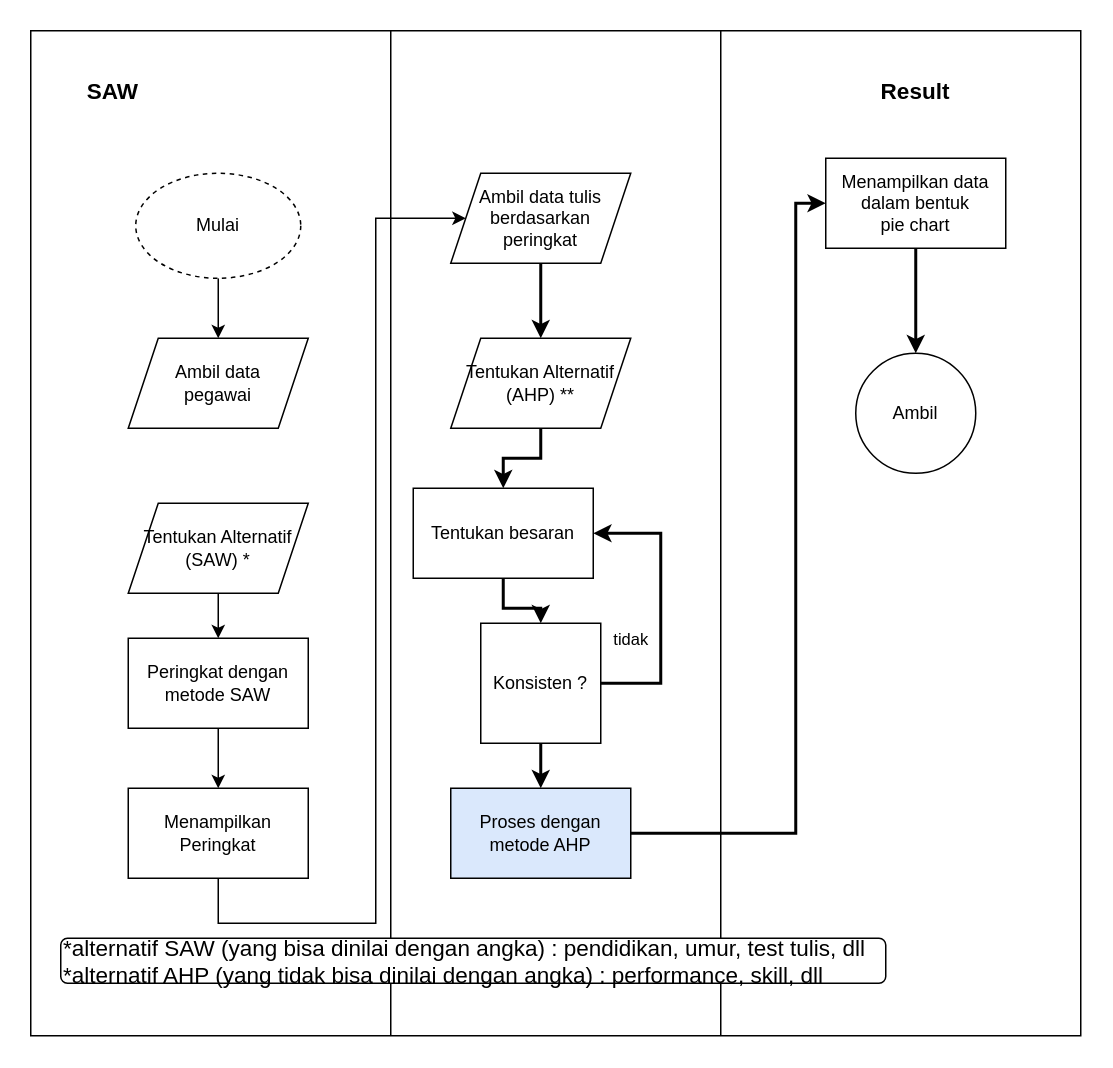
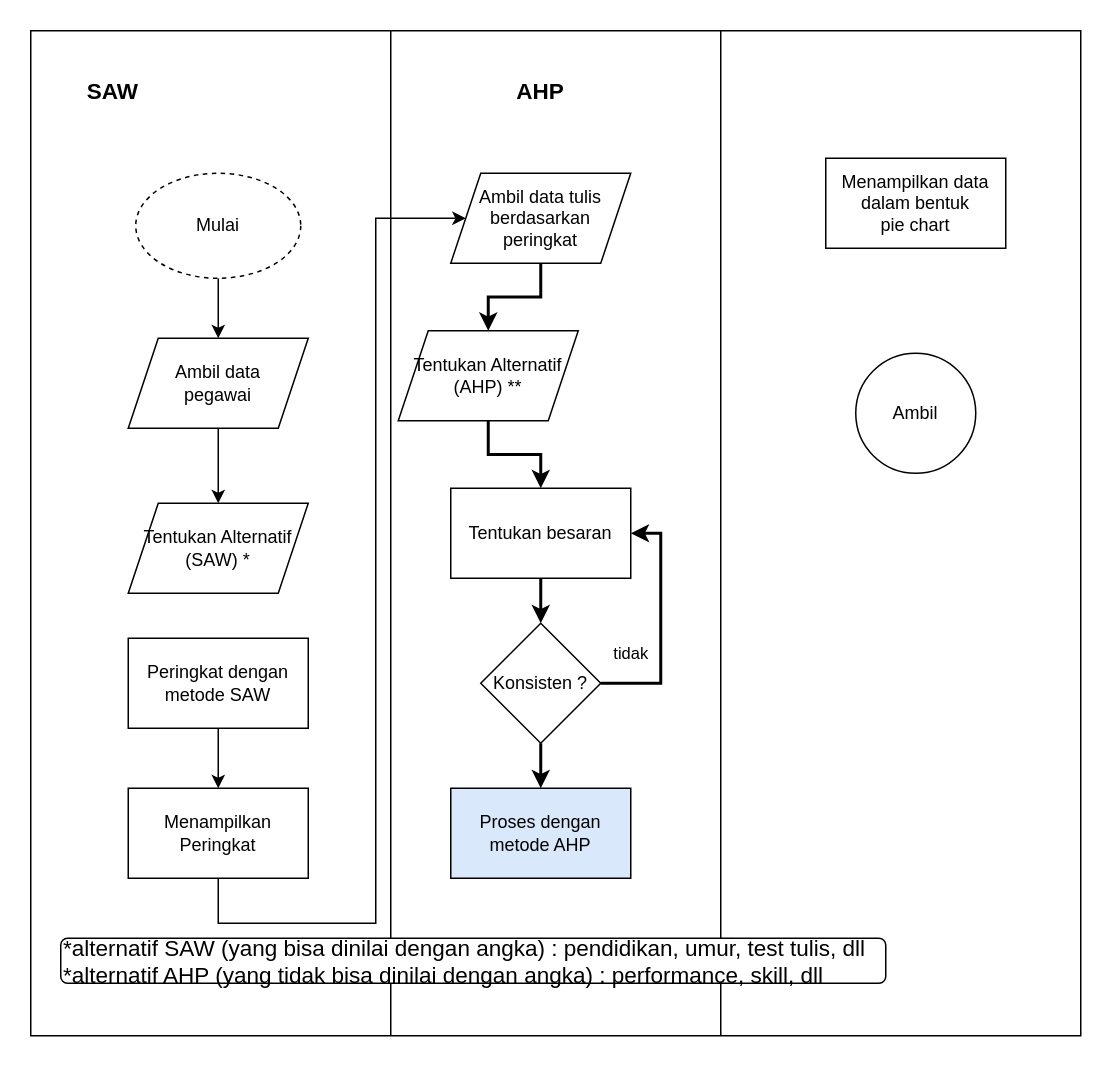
none -> (541, 91)
(916, 91) -> none
(916, 295) -> none
(541, 383) -> (488, 376)
none -> (218, 460)
(503, 533) -> (541, 533)
(796, 592) -> none
(218, 621) -> none
(541, 683) -> (541, 683)
